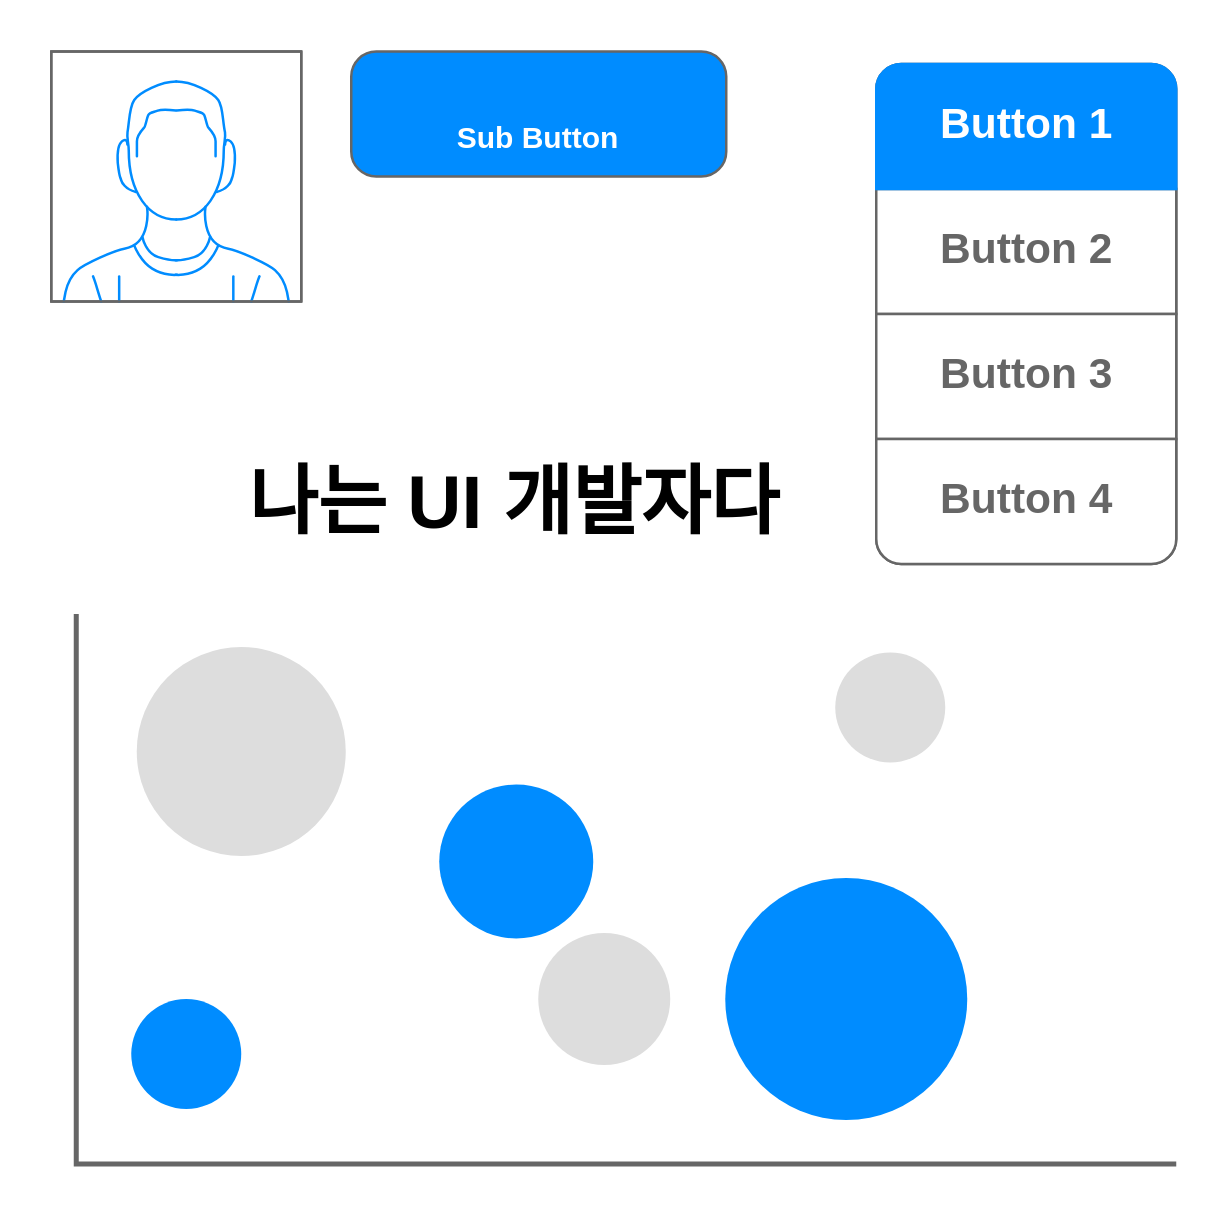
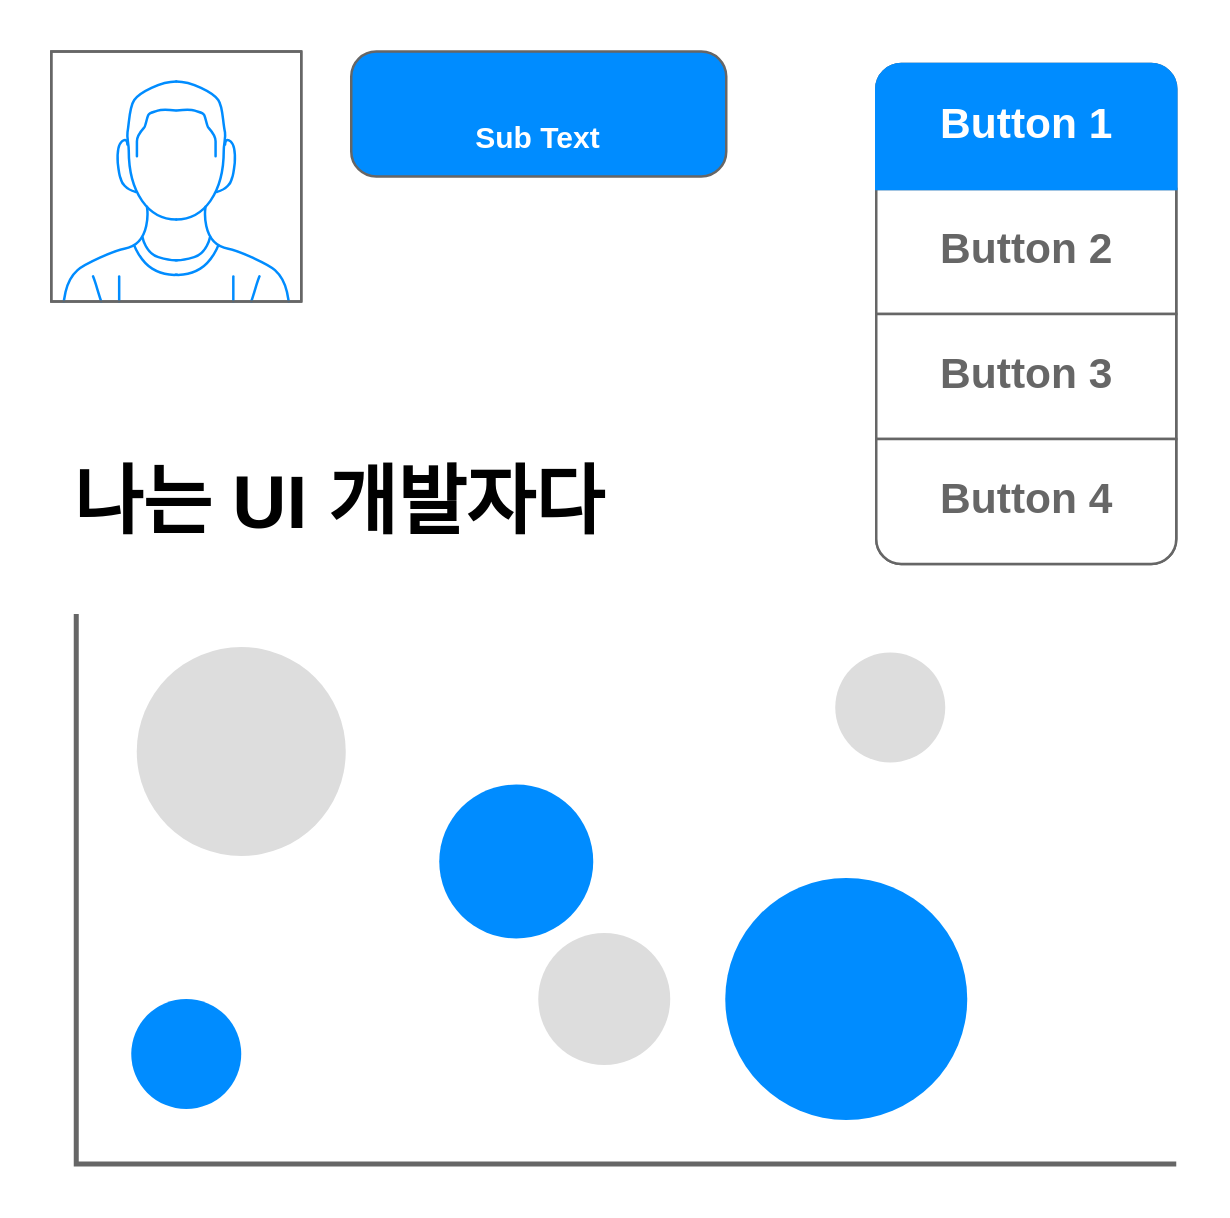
(539, 139) -> (539, 139)
(514, 501) -> (339, 501)
